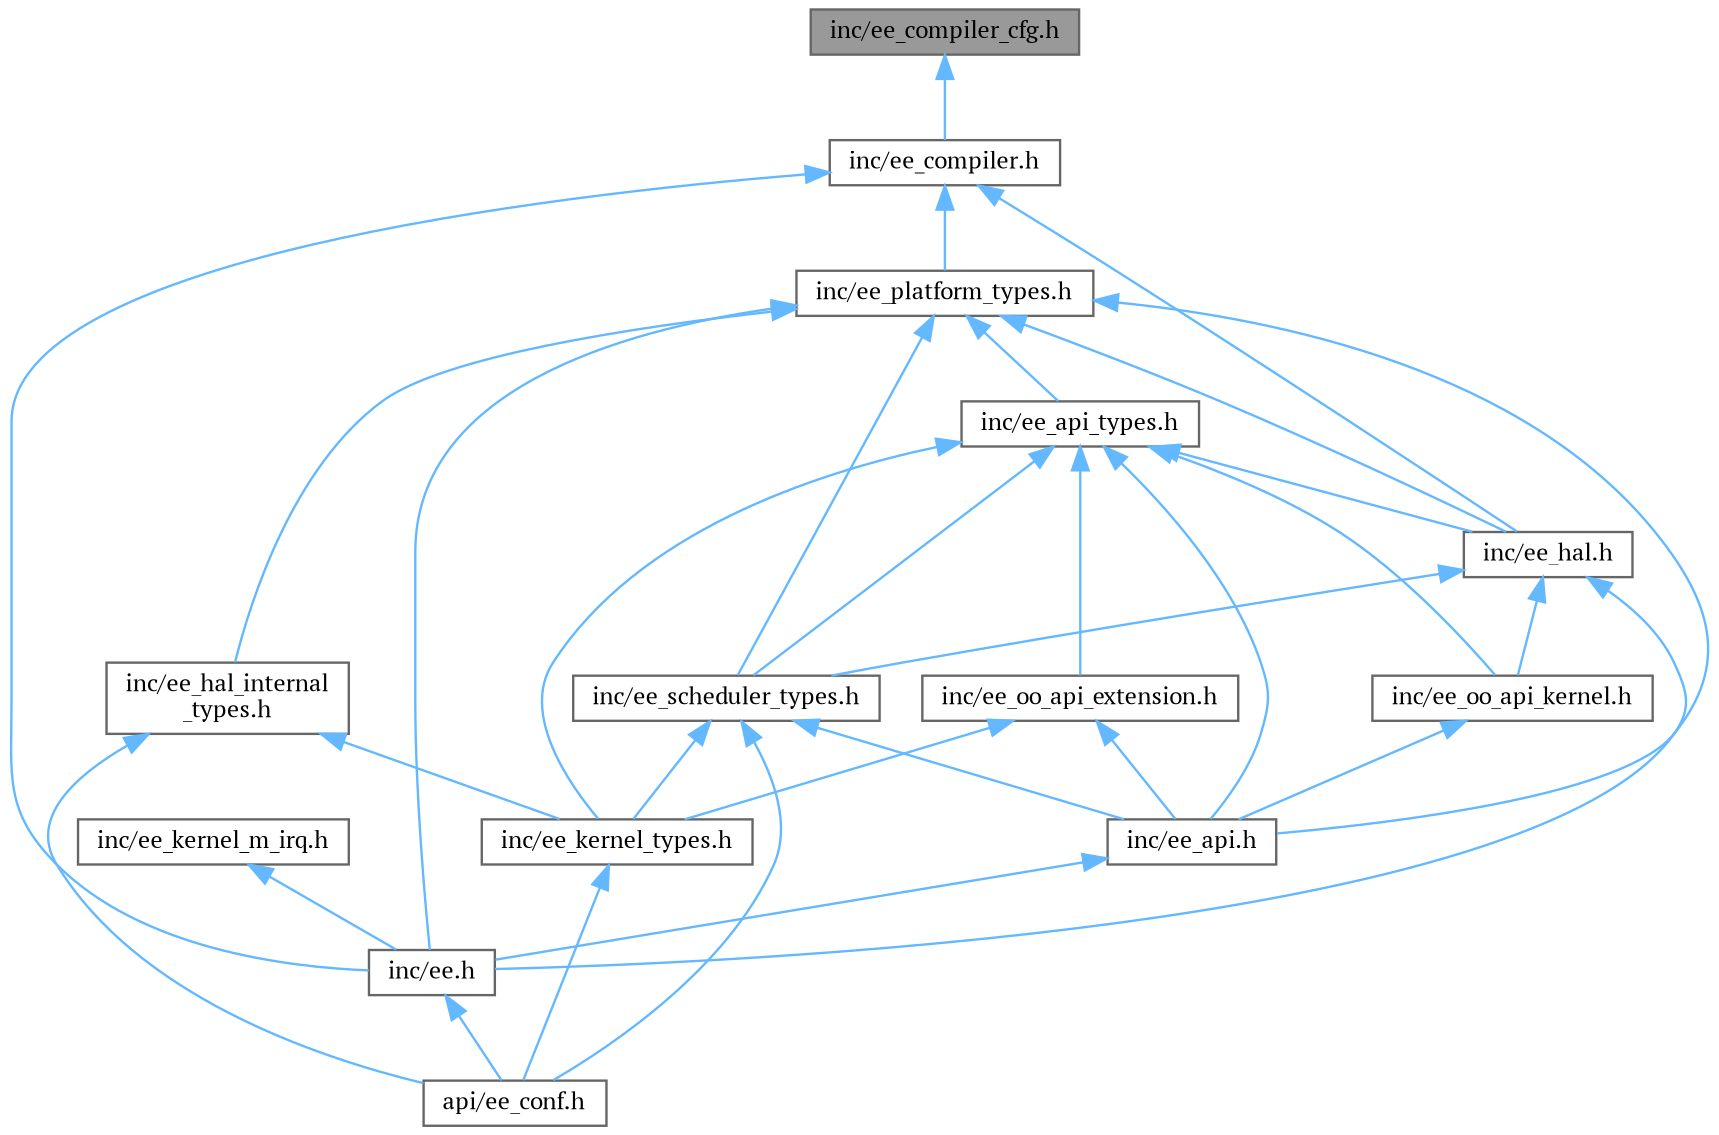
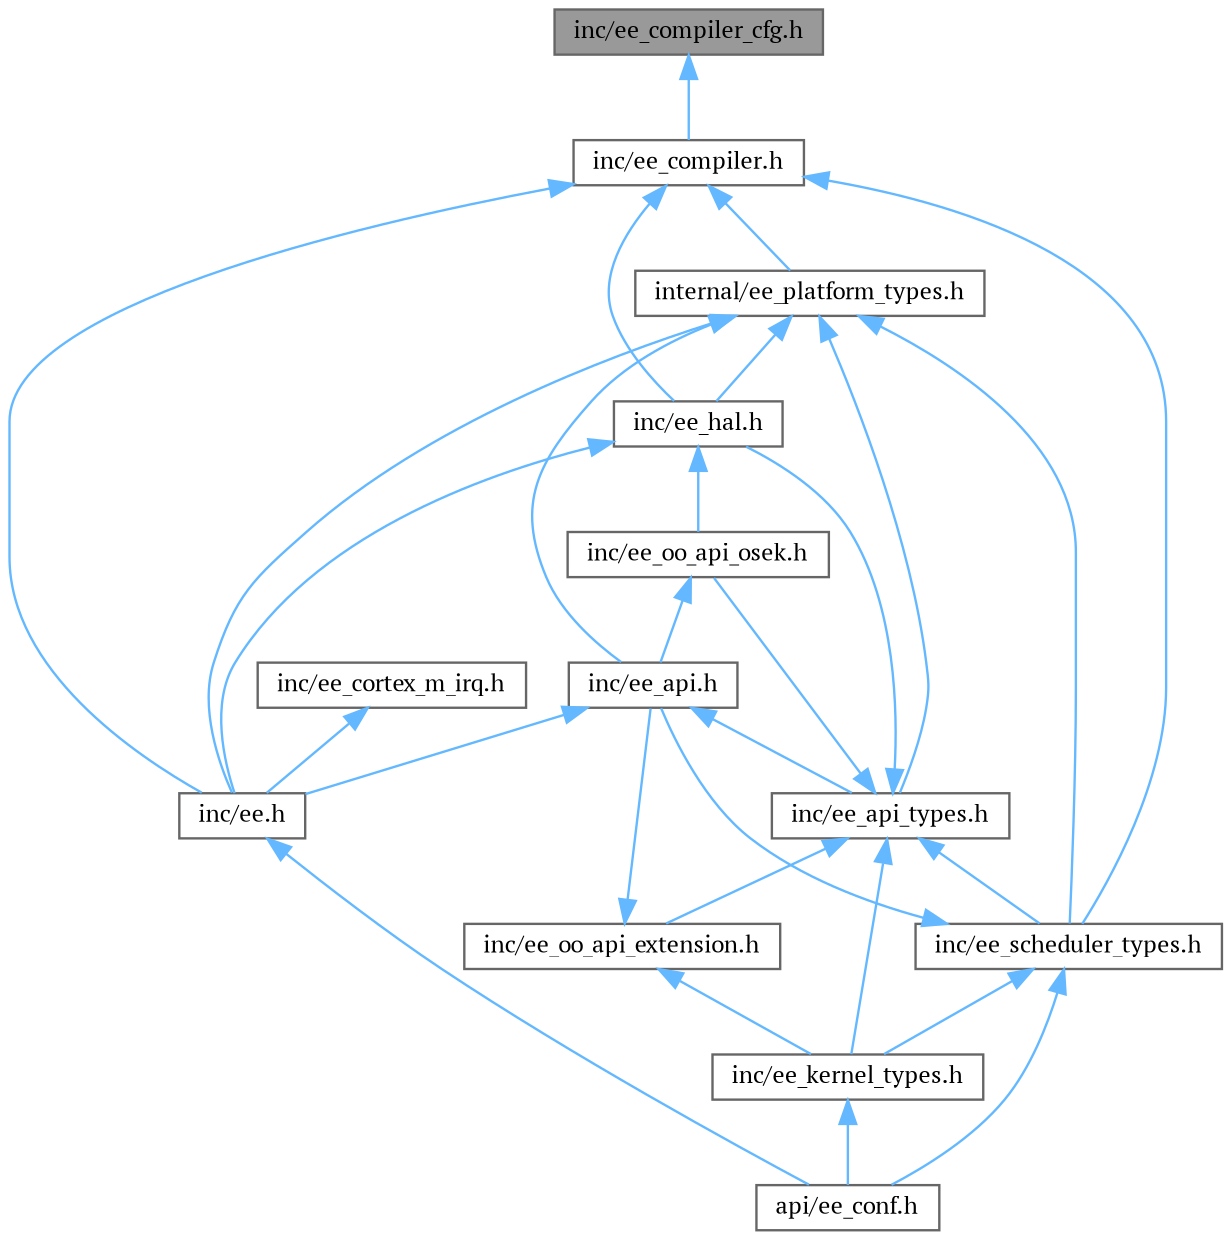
(945, 293) -> (810, 293)
(1135, 623) -> (1166, 457)
(1247, 629) -> (782, 756)
(228, 698) -> none
(1513, 698) -> (698, 555)
(213, 842) -> (392, 685)
